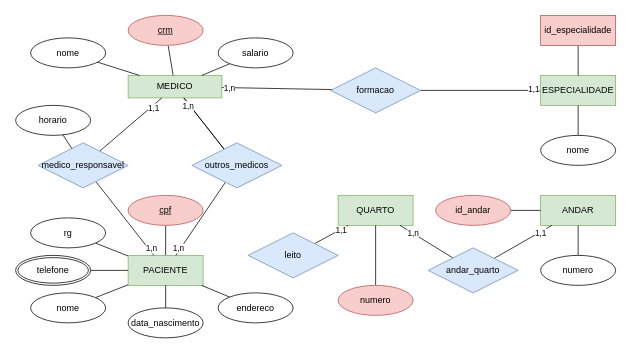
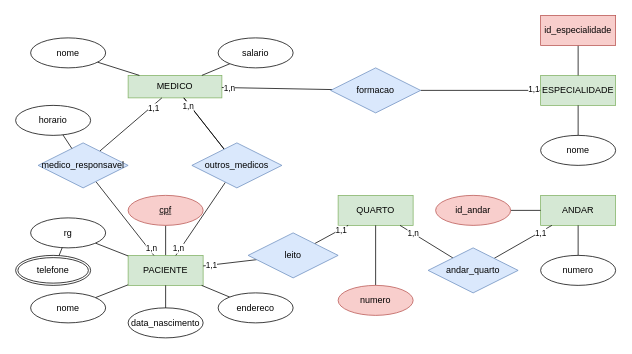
(165, 30) -> none
(170, 60) -> none
none -> (229, 263)
(109, 270) -> (60, 252)
